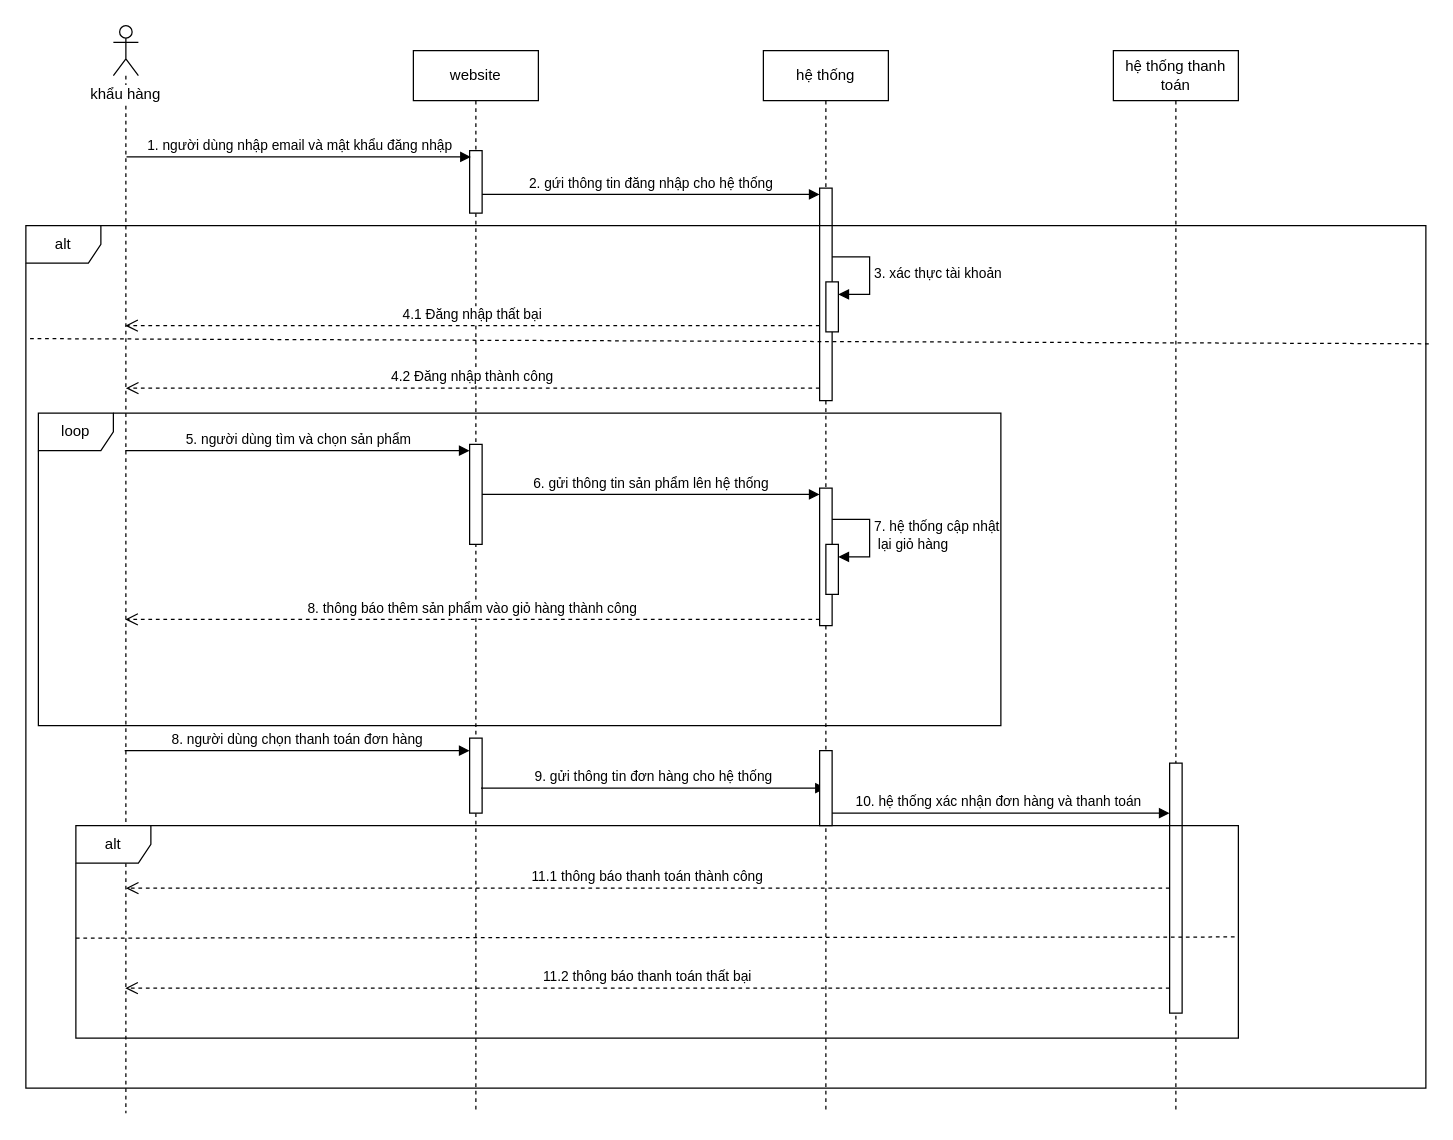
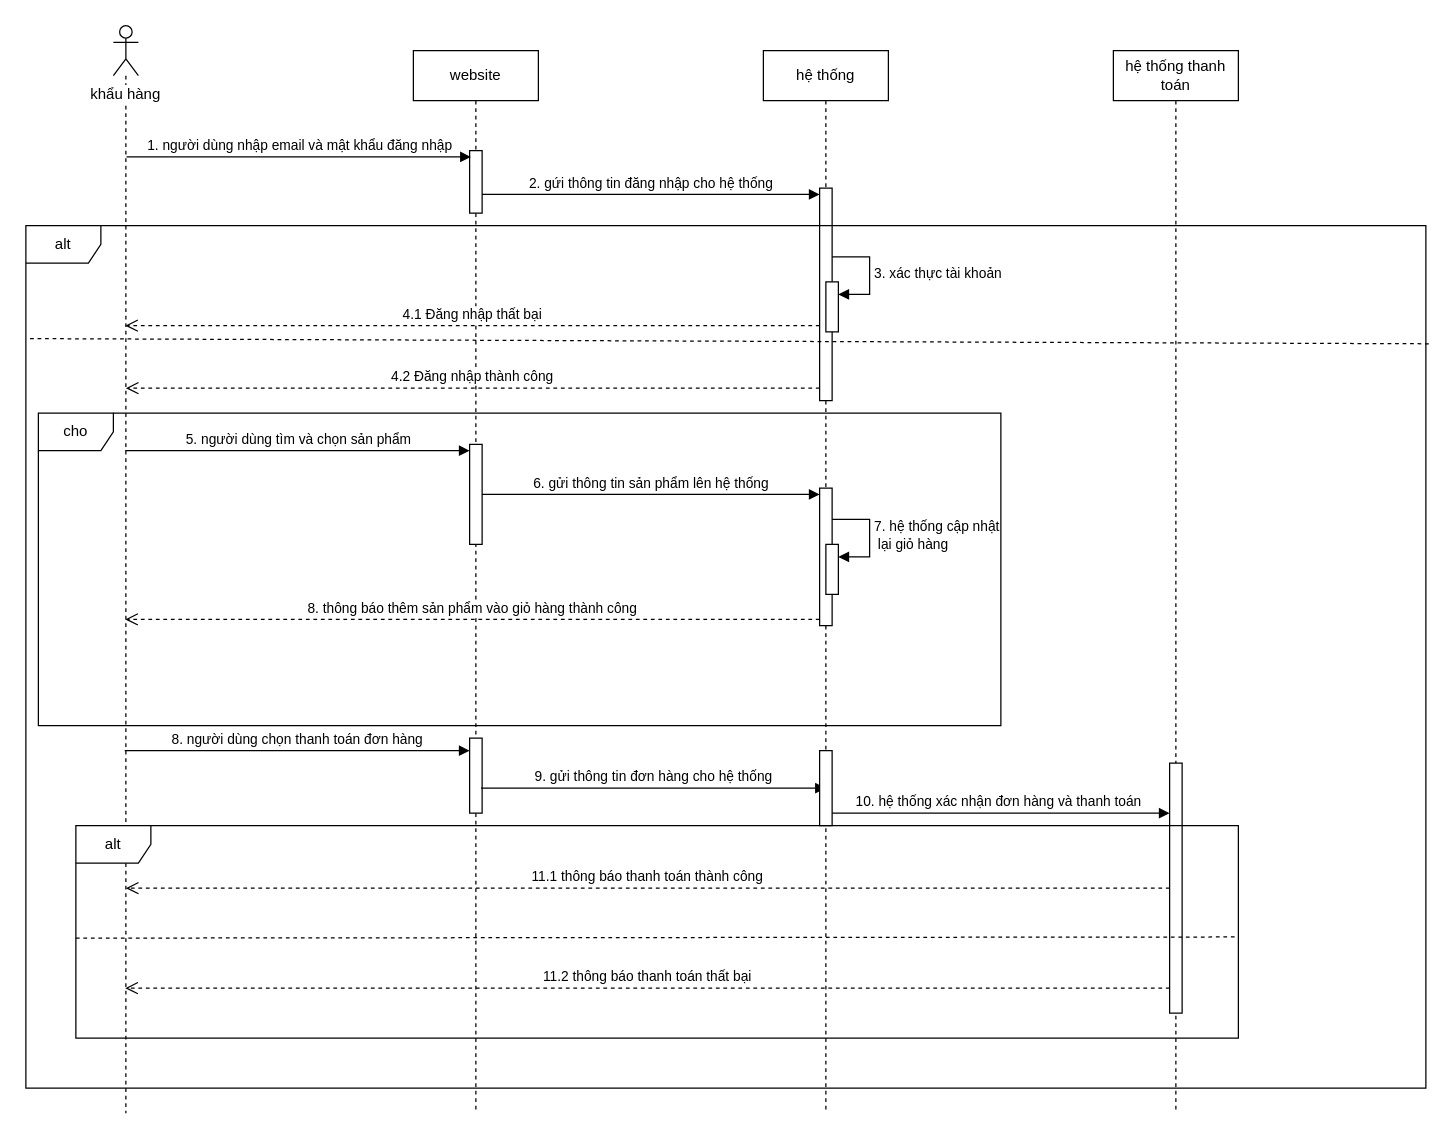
(76, 432) -> (76, 432)
